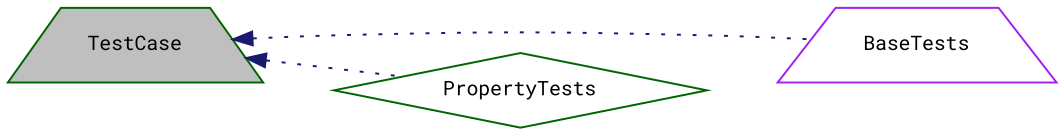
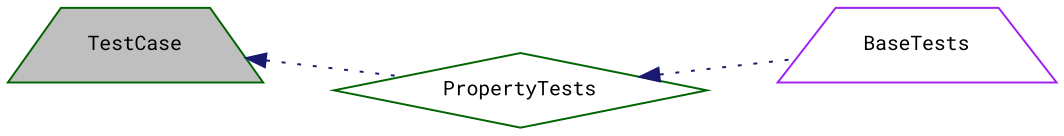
(532, 32) -> (728, 67)
